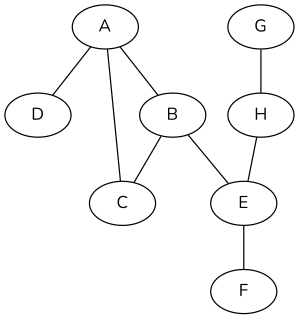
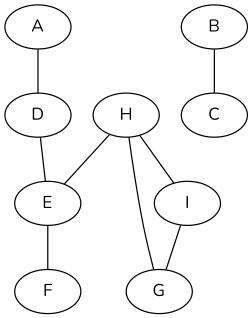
(139, 71) -> none
(114, 115) -> none
(208, 159) -> (43, 159)
none -> (187, 203)
